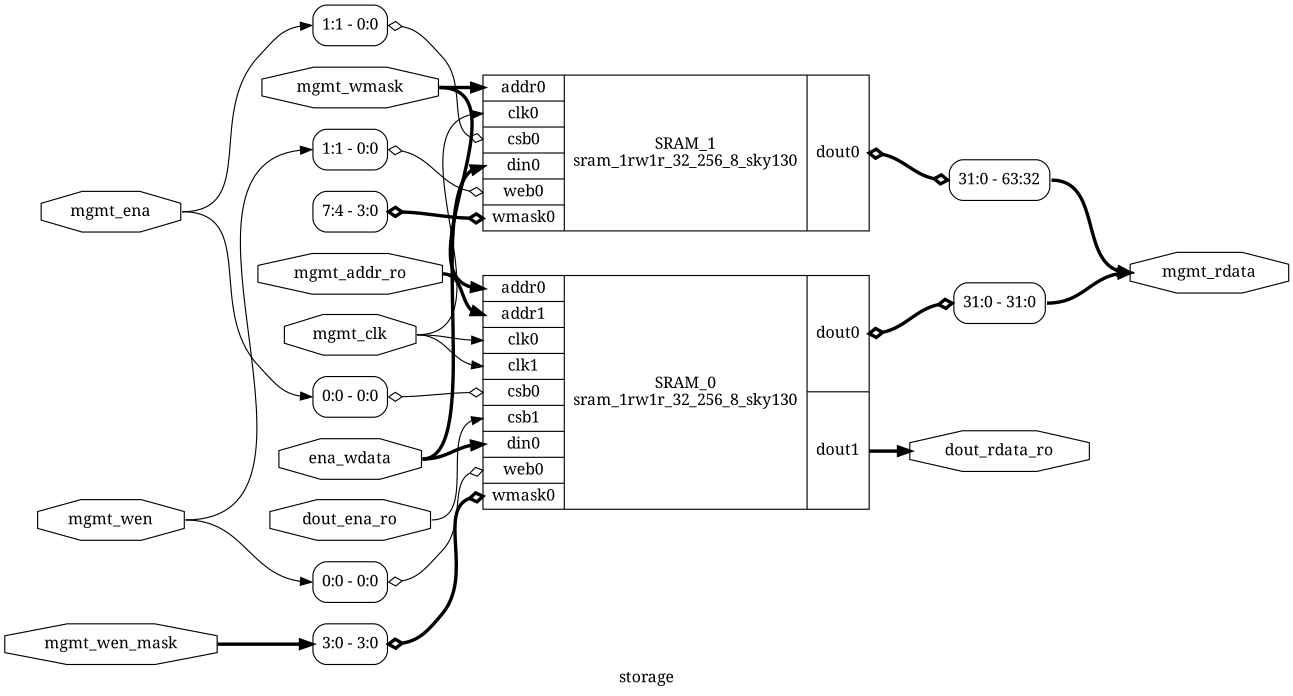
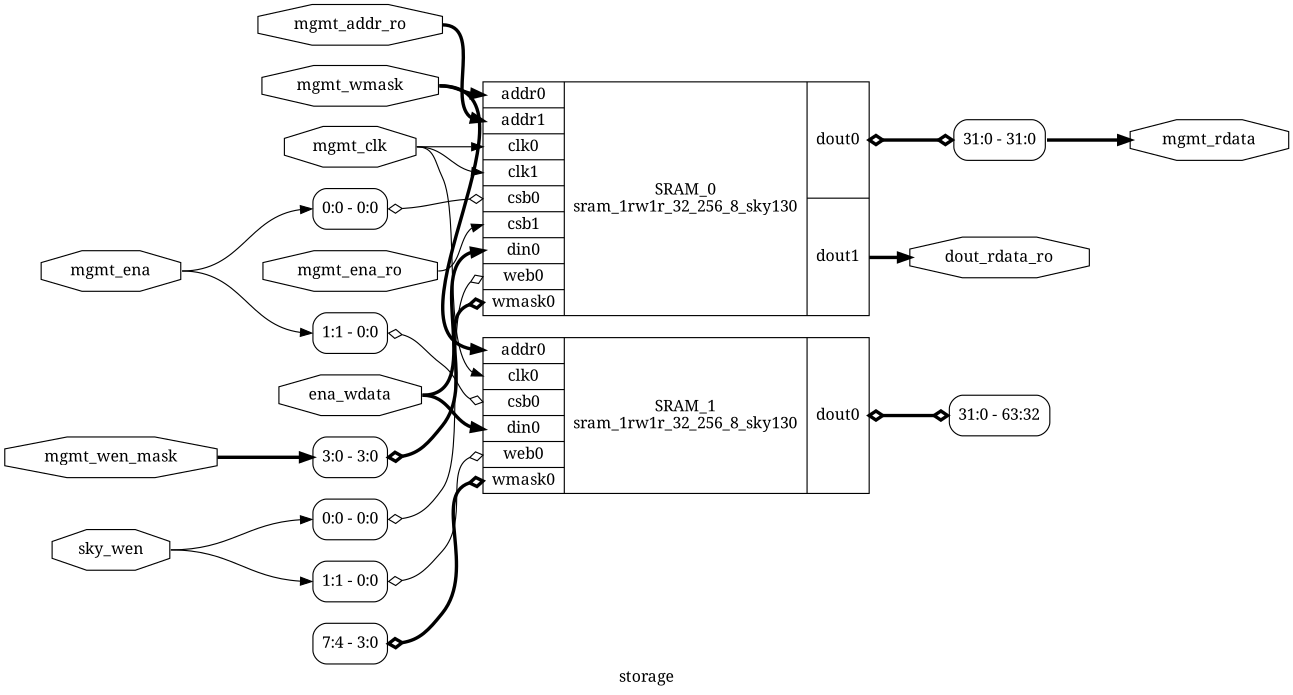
(1089, 221) -> none
(111, 520) -> (111, 550)
(350, 520) -> (350, 271)
